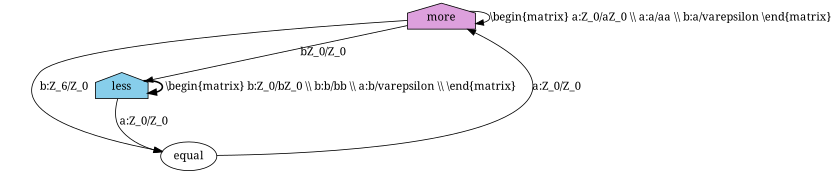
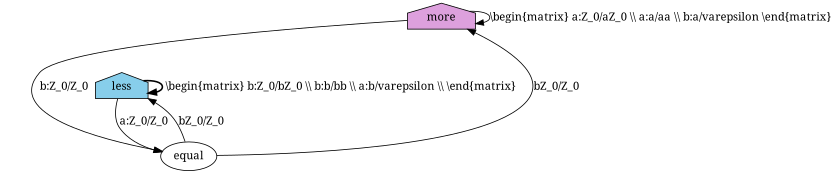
(280, 53) -> (174, 119)
(64, 87) -> (64, 87)
(557, 87) -> (557, 87)
